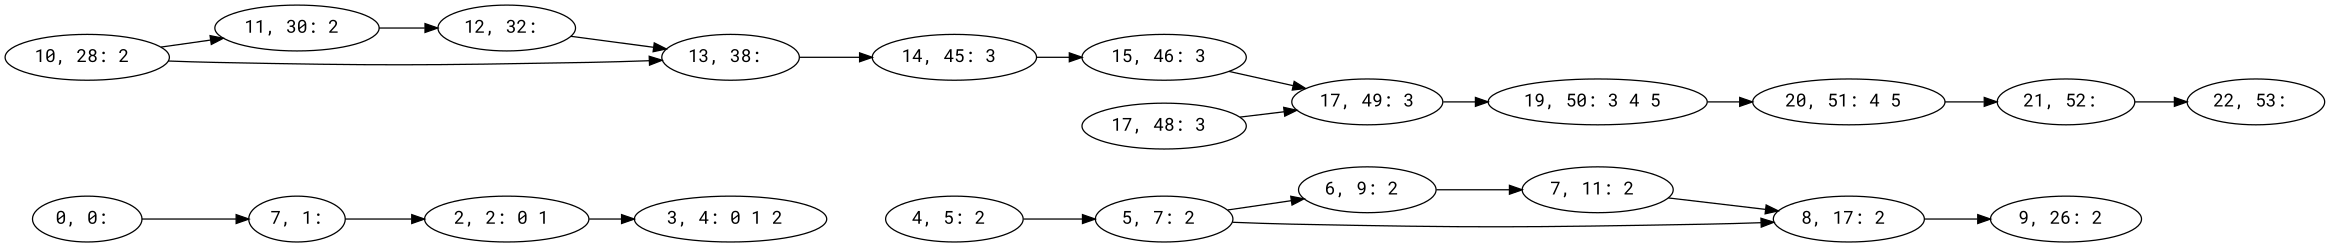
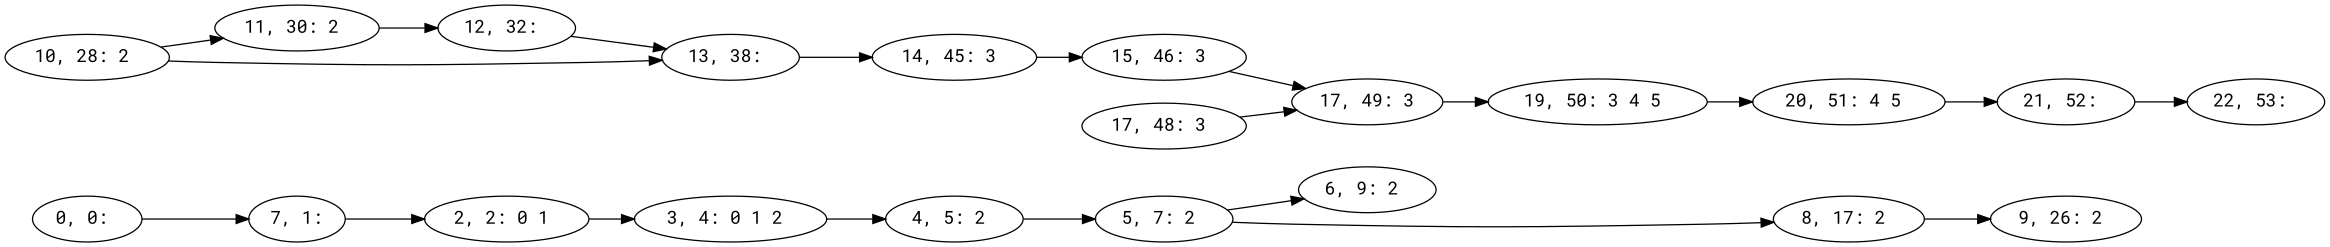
(1598, 190) -> none
none -> (850, 219)
